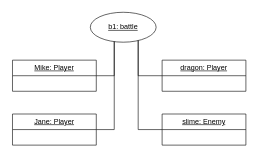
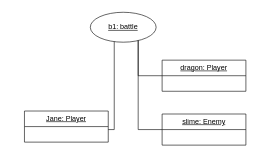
(54, 76) -> none
(104, 76) -> none
(54, 130) -> (66, 127)
